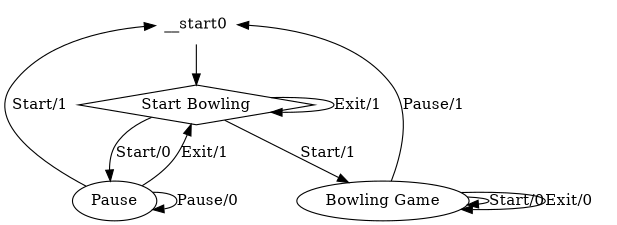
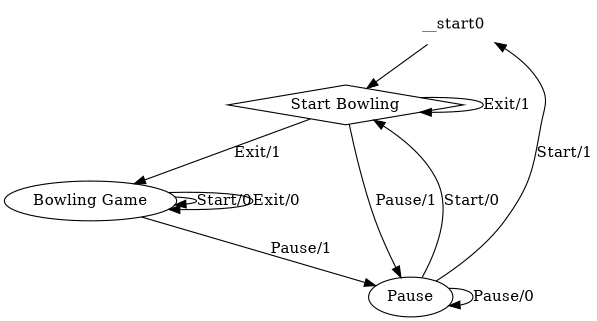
(371, 64) -> (253, 250)
(144, 153) -> (406, 201)
(205, 153) -> (472, 201)
(328, 153) -> (258, 153)
